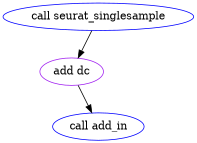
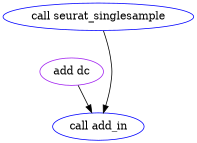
(87, 41) -> (112, 68)
